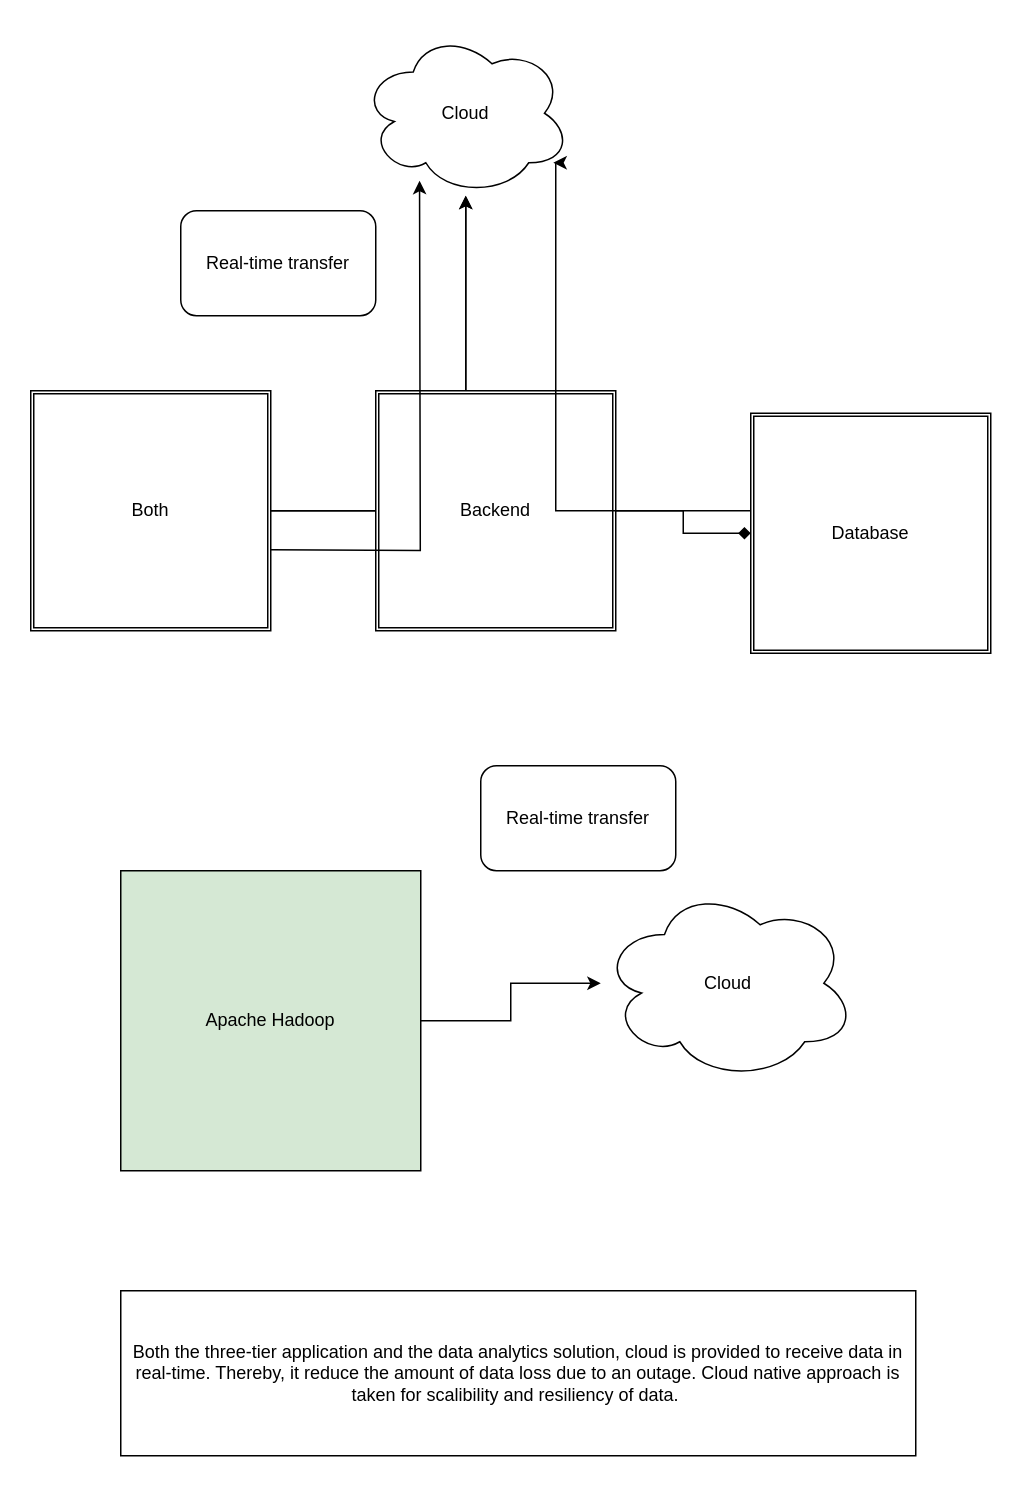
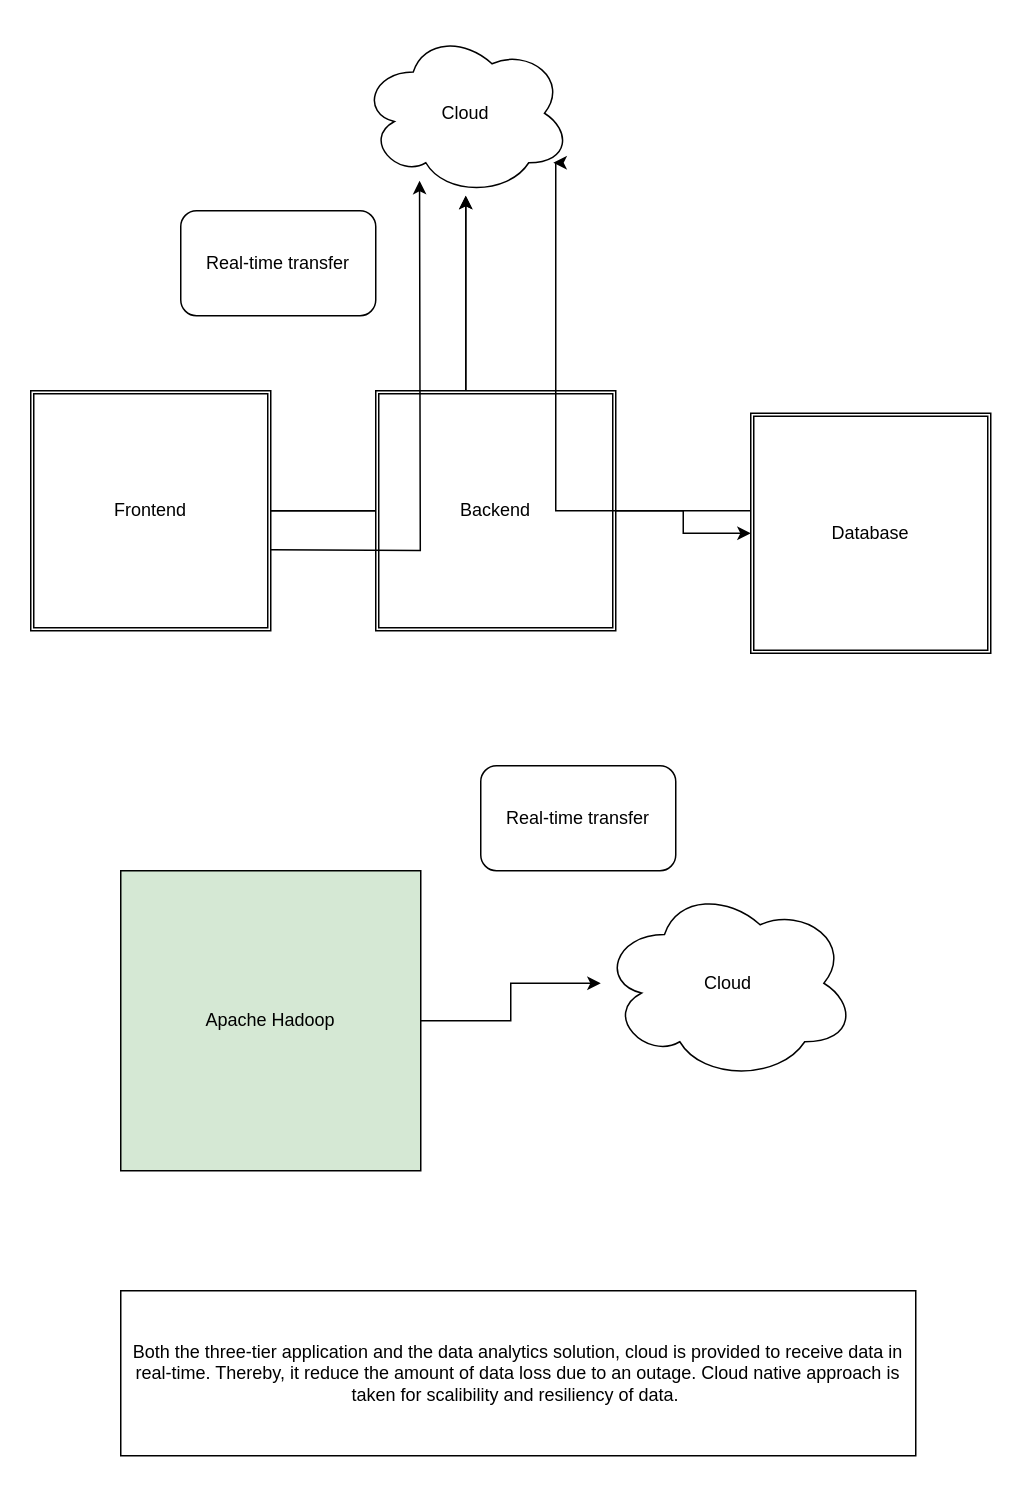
(151, 511) -> (151, 511)
(738, 533) -> (739, 533)
